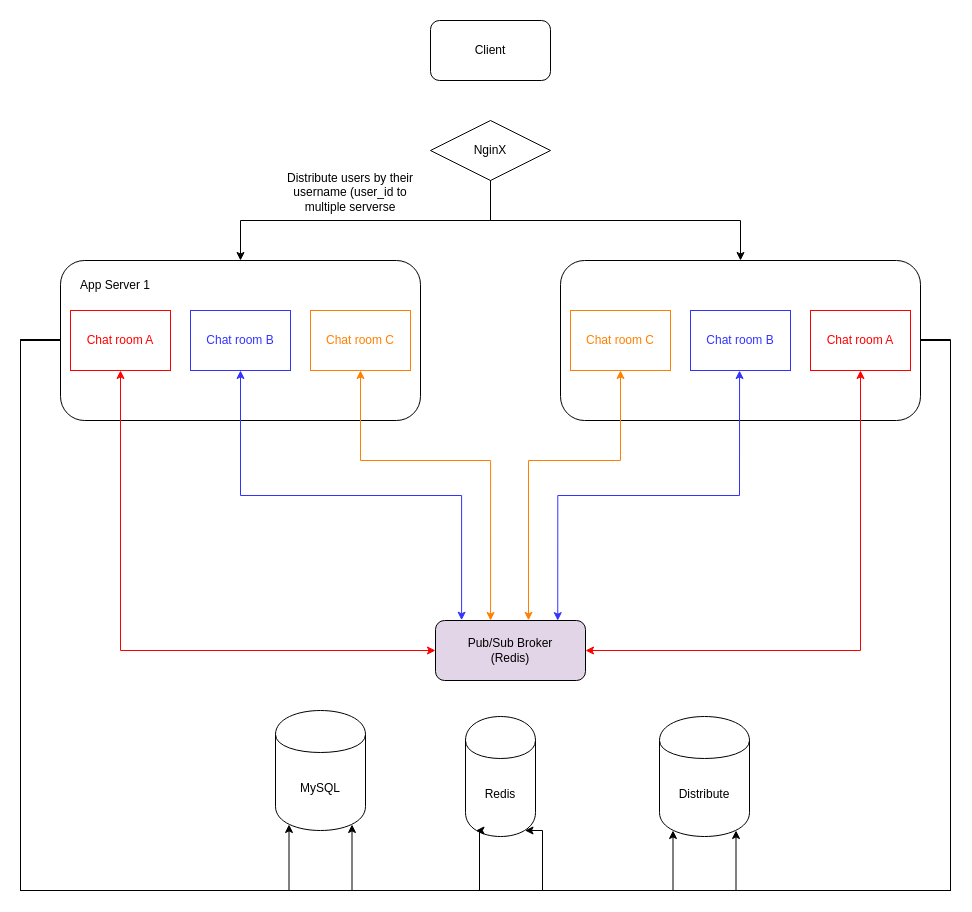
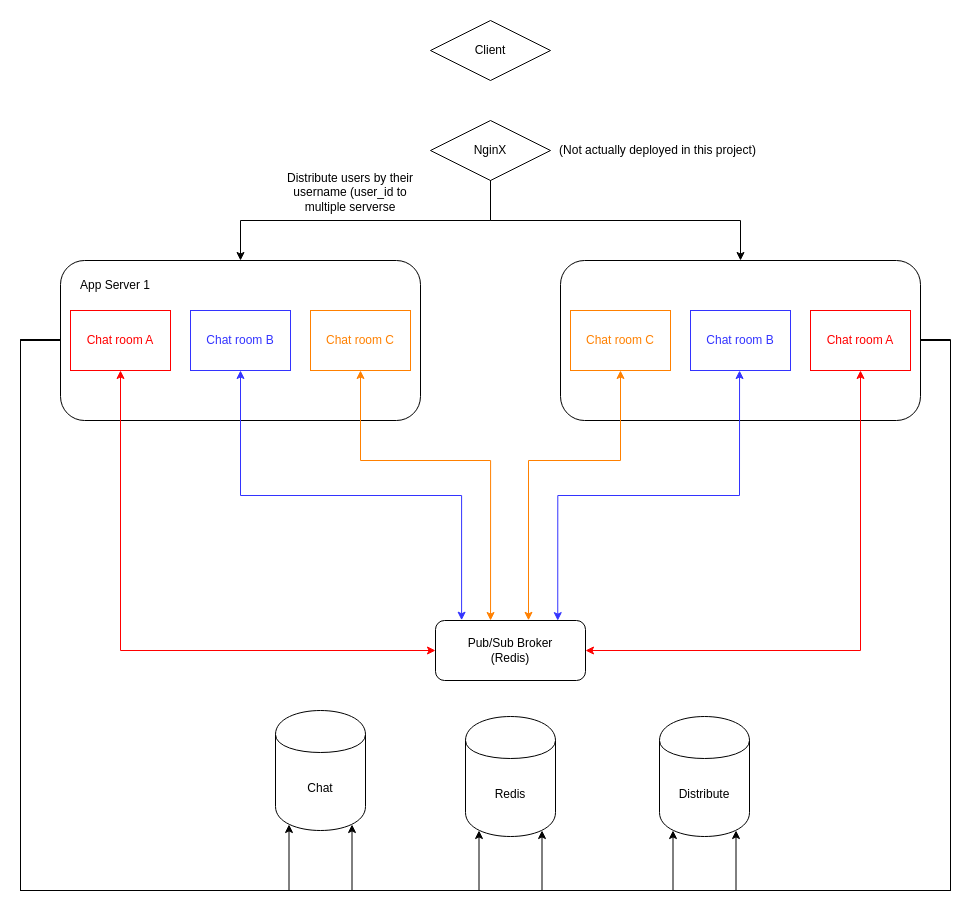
(491, 51) -> (491, 51)
none -> (658, 151)
(511, 651) -> (511, 651)
(501, 777) -> (511, 777)
(321, 789) -> (321, 789)
